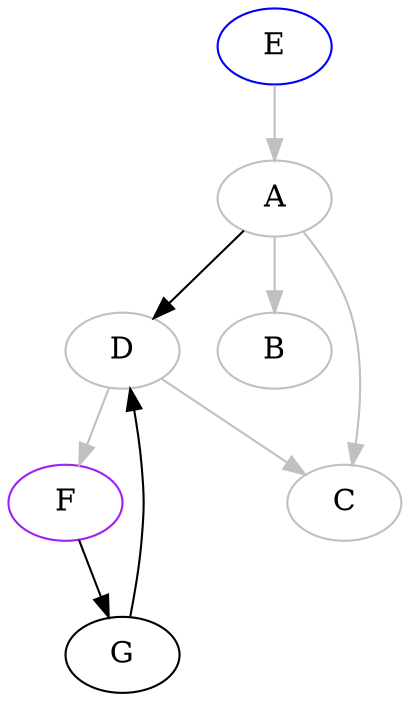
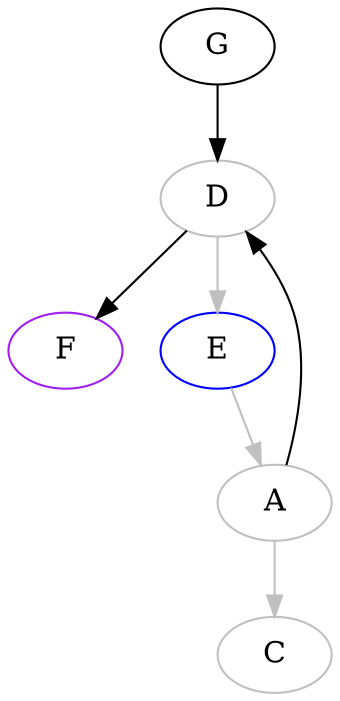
(275, 351) -> none
(98, 416) -> (149, 267)
(225, 421) -> (218, 264)
(90, 569) -> none
